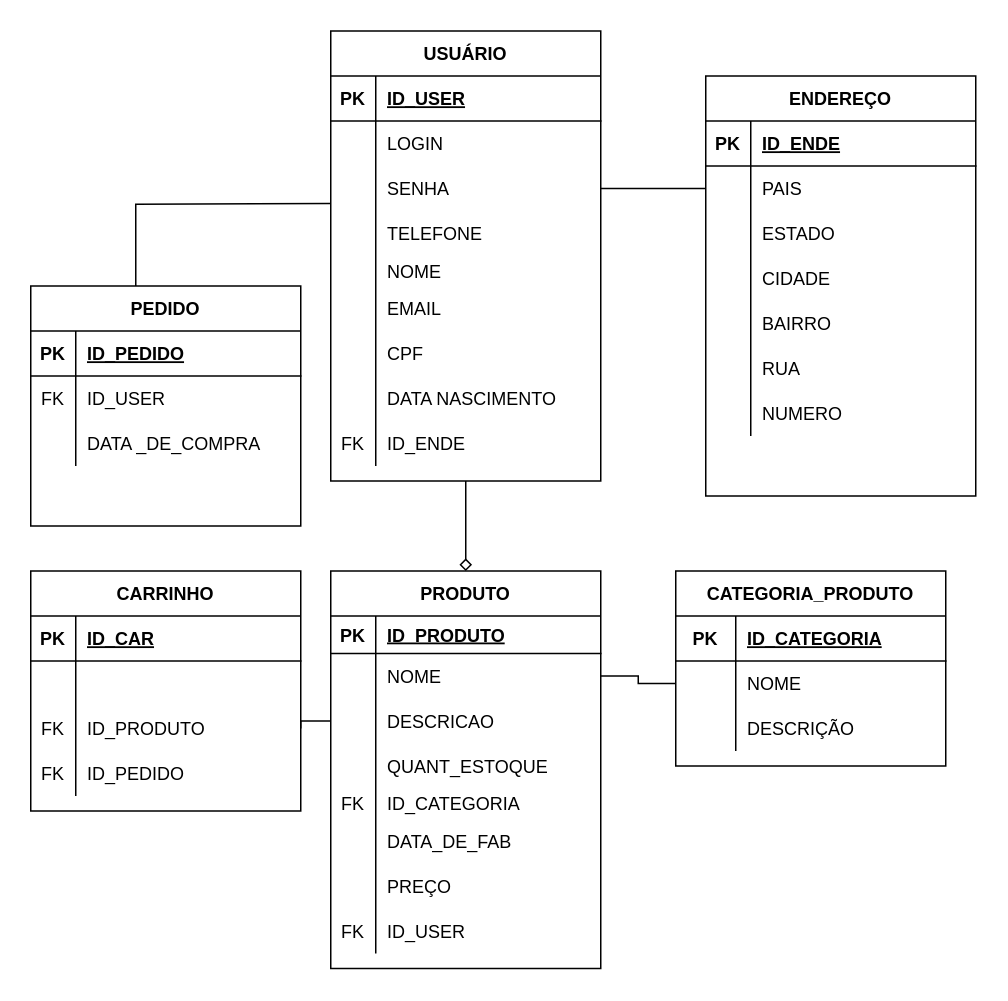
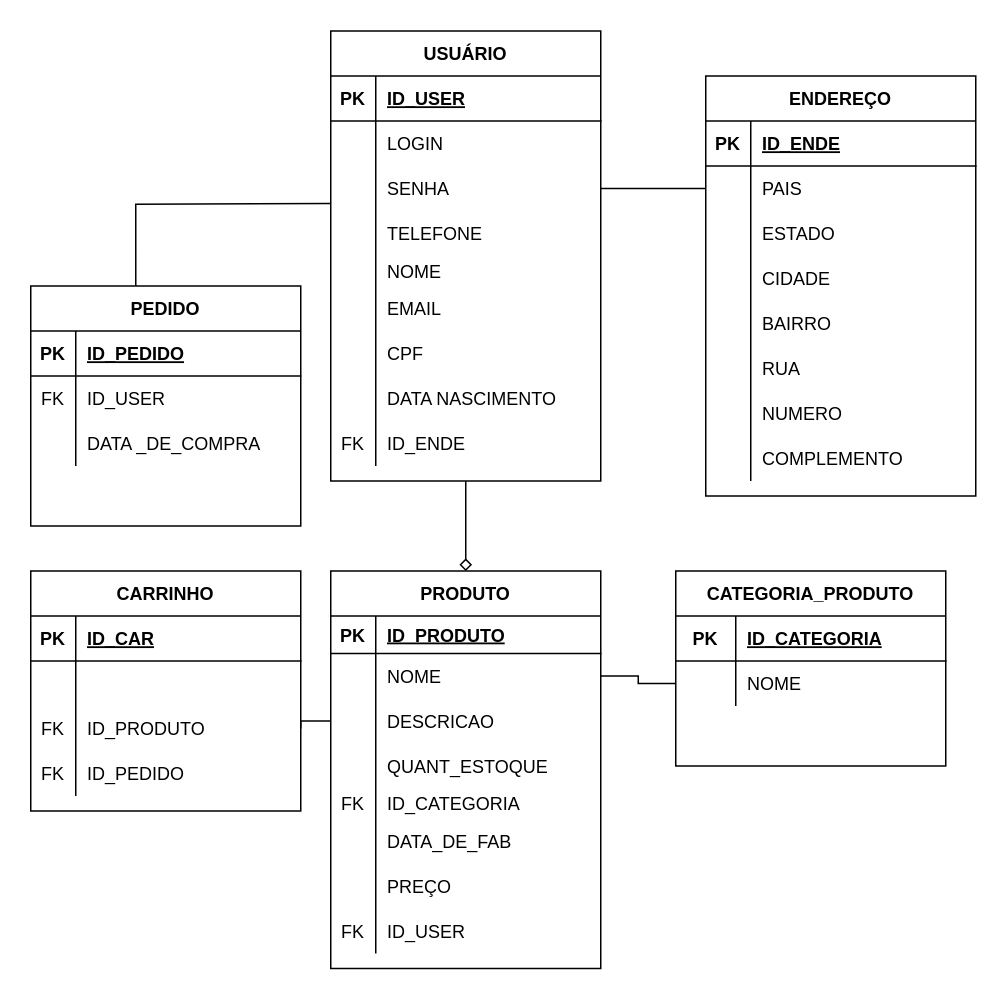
none -> (863, 458)
(841, 728) -> none
